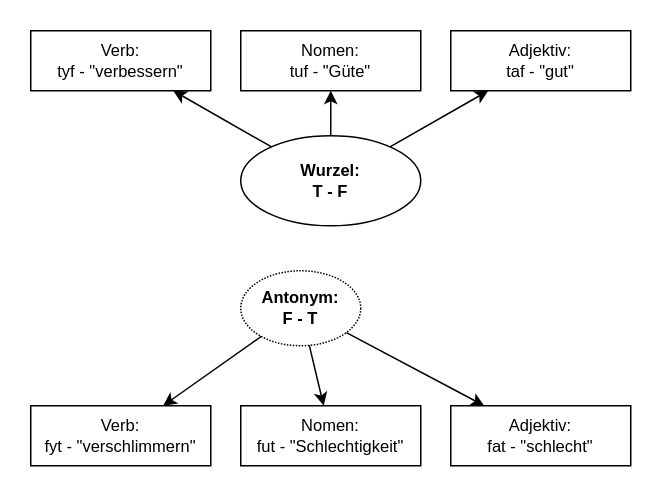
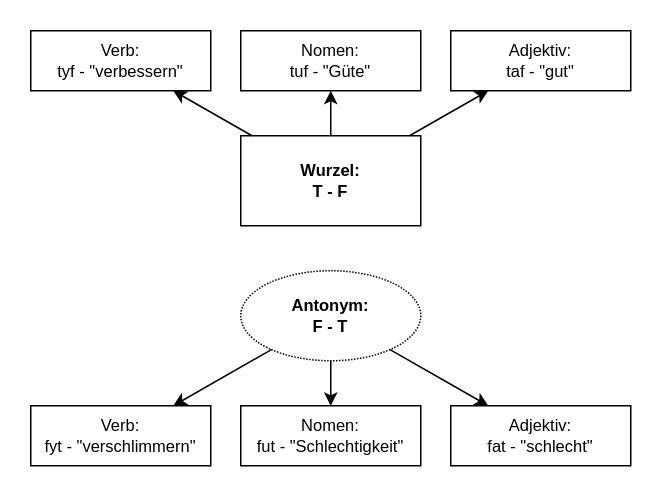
(331, 181) -> (331, 181)
(301, 308) -> (331, 316)
